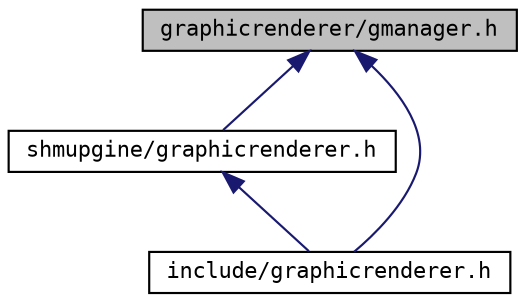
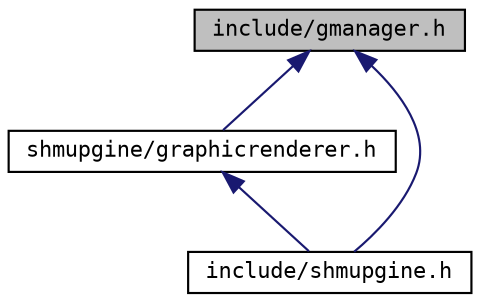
(330, 30) -> (330, 30)
(330, 272) -> (330, 272)
